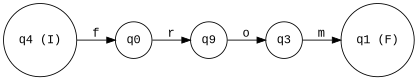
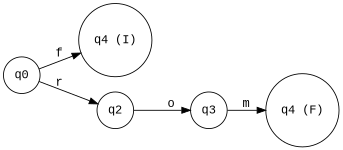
(92, 40) -> (56, 63)
(209, 40) -> (115, 110)
(378, 40) -> (302, 110)
